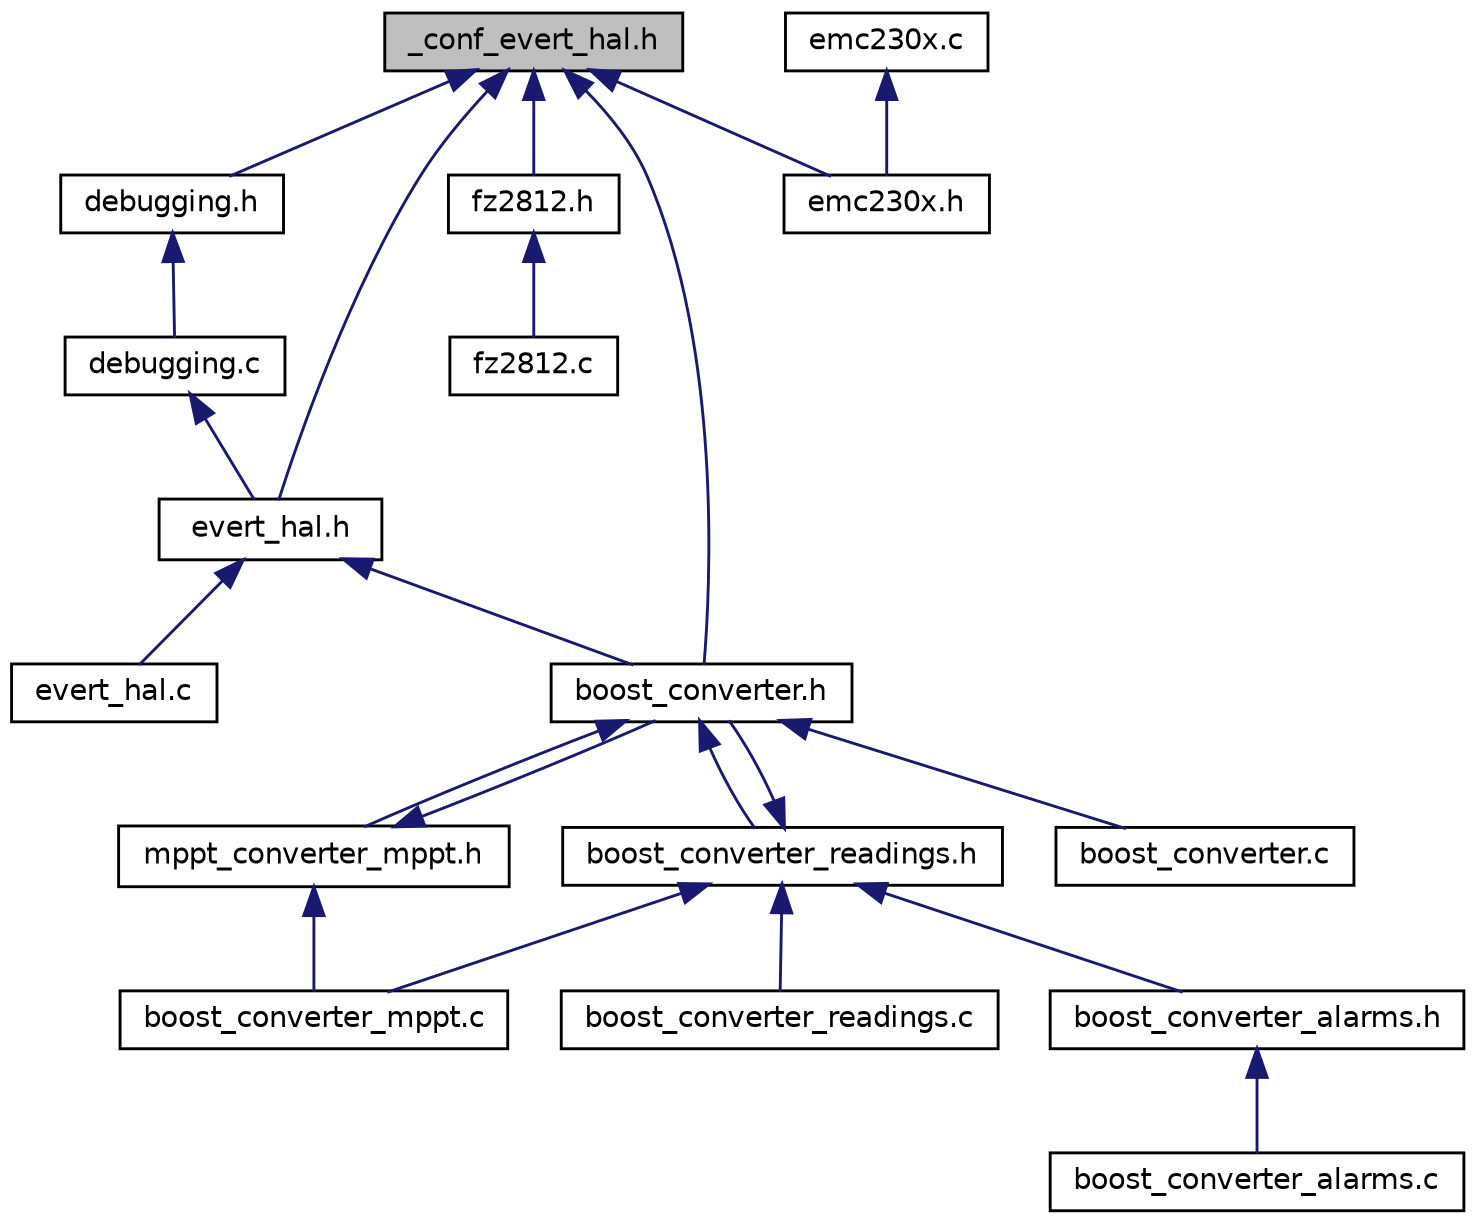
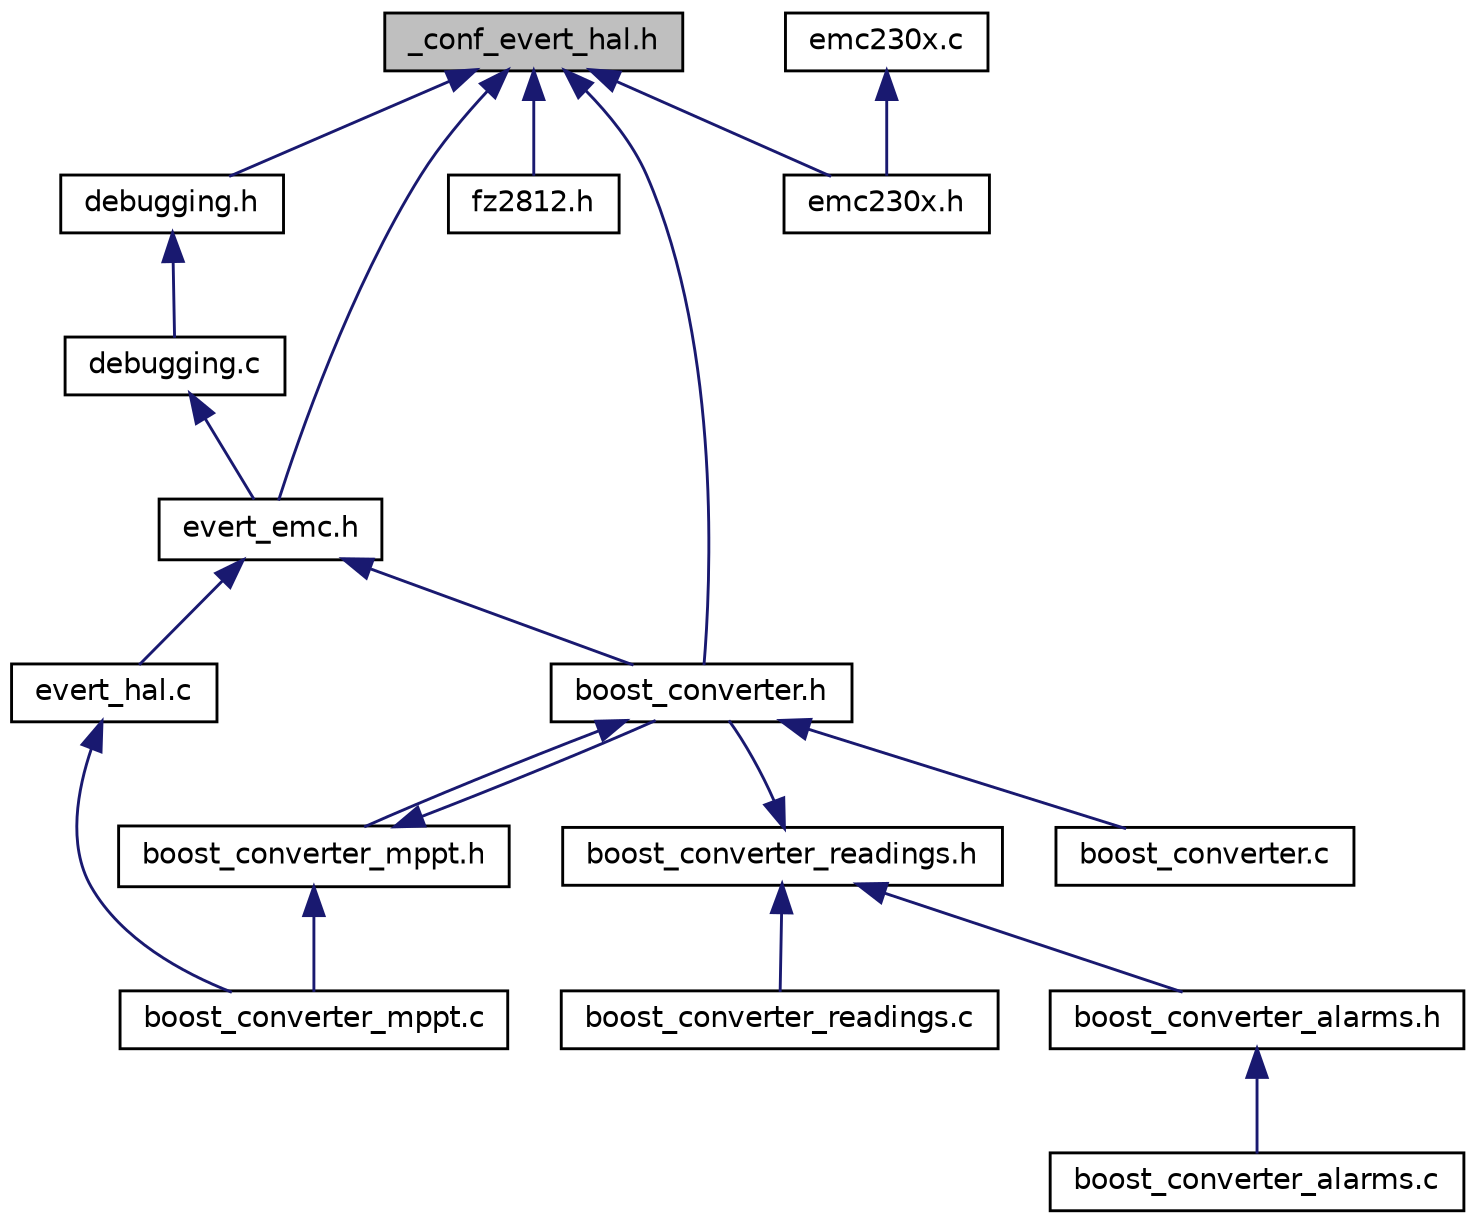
(534, 366) -> none
(271, 529) -> (271, 529)
(730, 789) -> none
(314, 856) -> (314, 856)
(534, 943) -> (101, 902)
